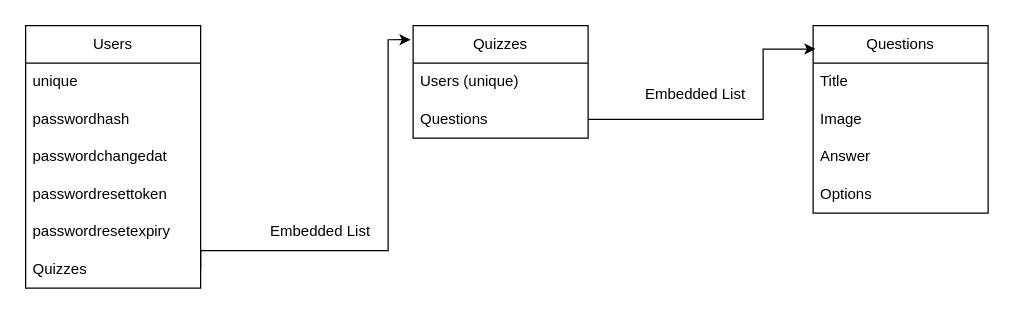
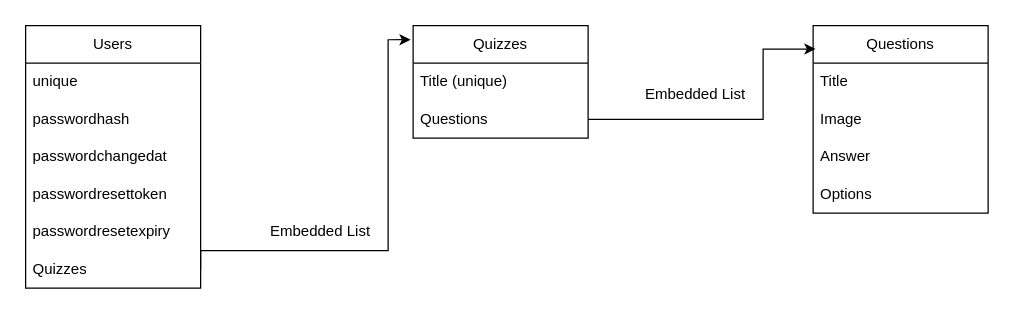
(476, 82) -> (472, 82)
